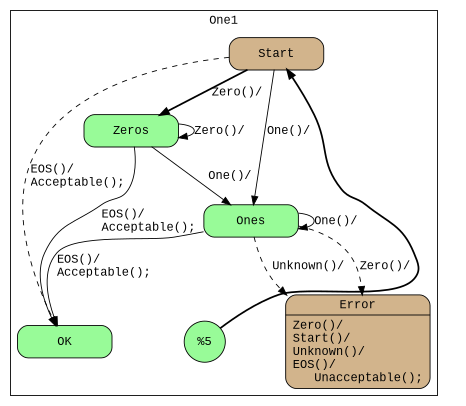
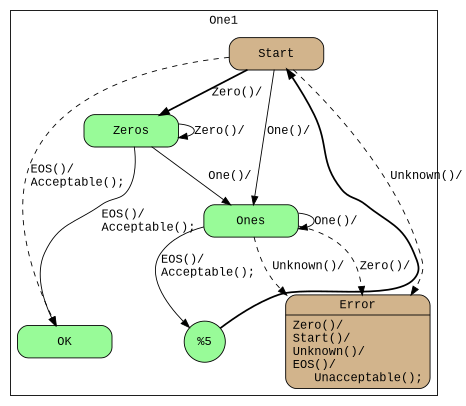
none -> (379, 169)
(95, 240) -> (156, 265)
